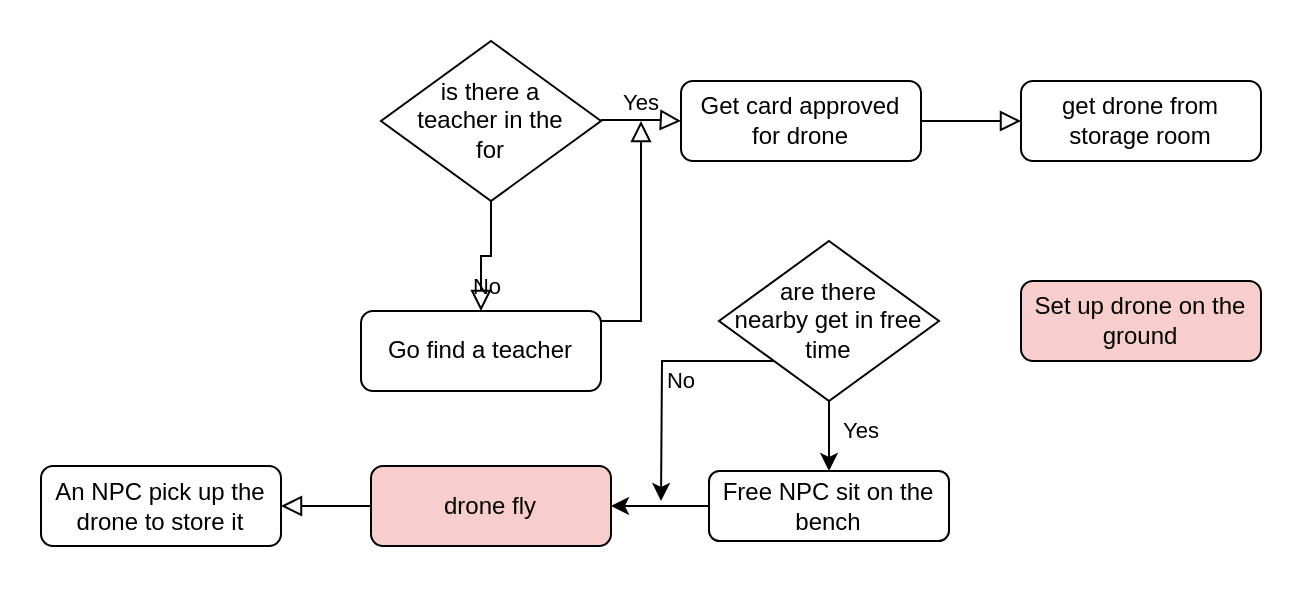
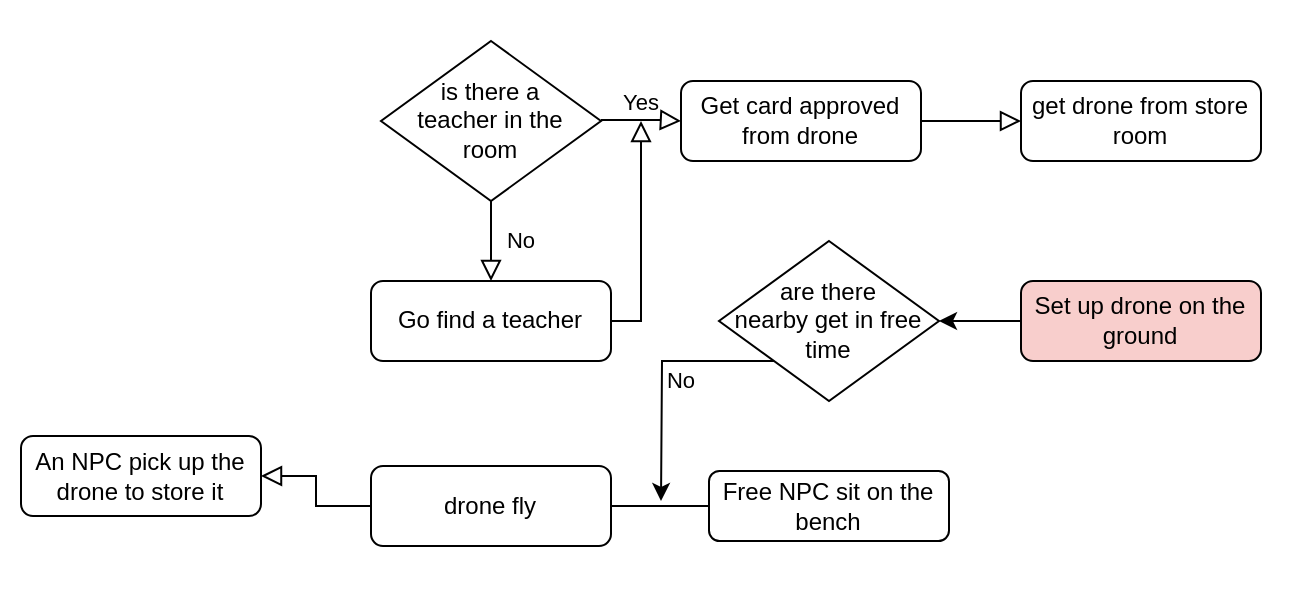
(491, 121) -> (491, 121)
(801, 121) -> (801, 121)
(1141, 121) -> (1141, 121)
none -> (987, 321)
(481, 351) -> (491, 321)
(829, 439) -> none
(161, 506) -> (141, 476)
(491, 506) -> (491, 506)
(626, 506) -> (620, 506)
